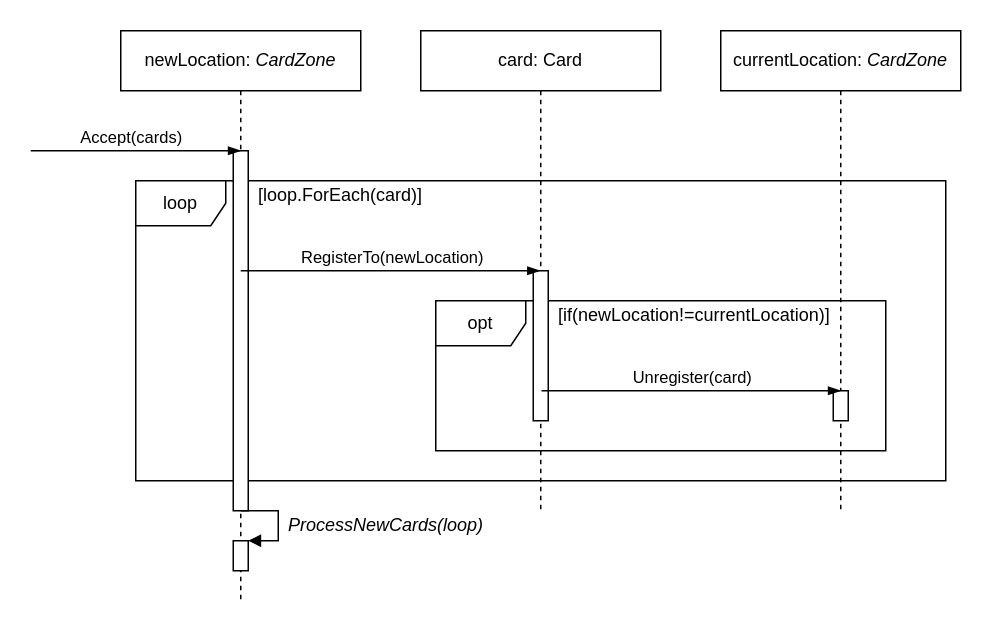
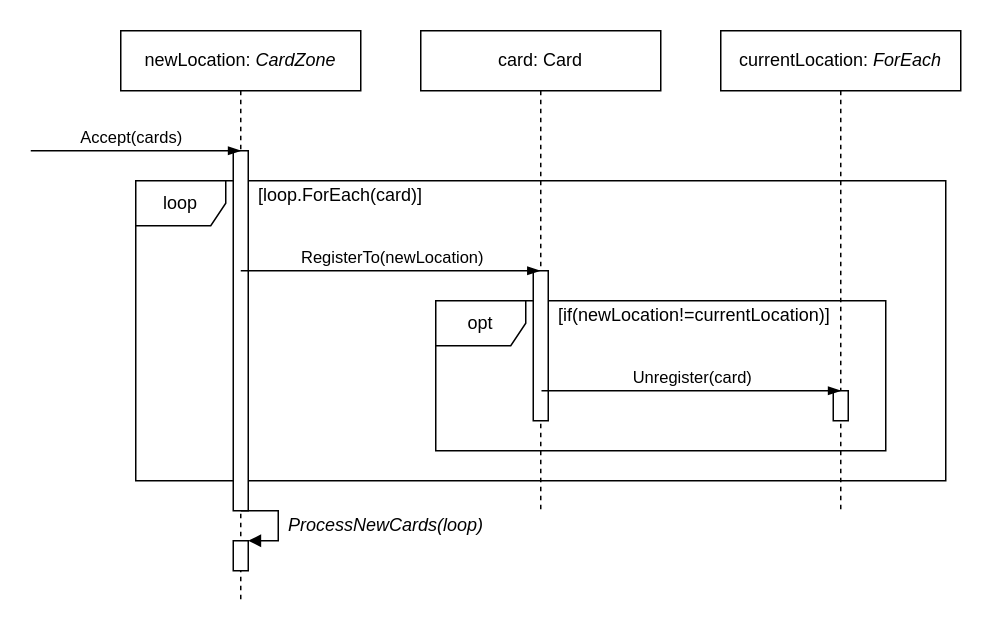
(841, 61) -> (841, 61)
